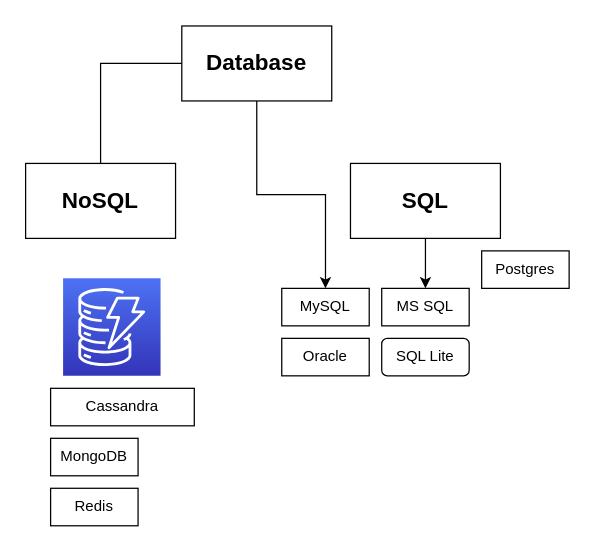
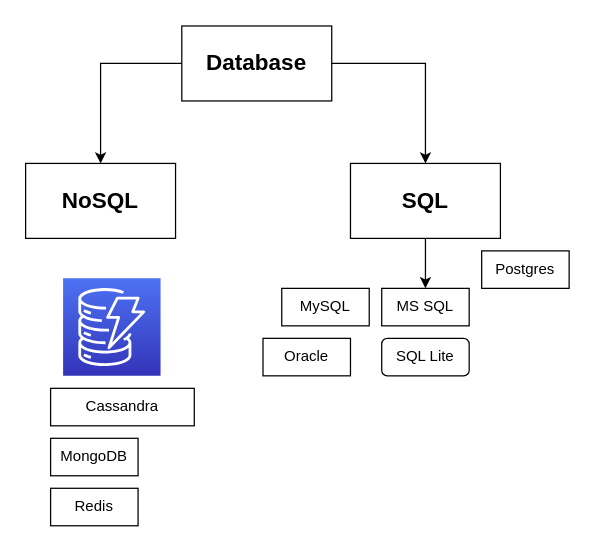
(101, 156) -> (101, 153)
(287, 194) -> (425, 63)
(326, 357) -> (307, 357)
